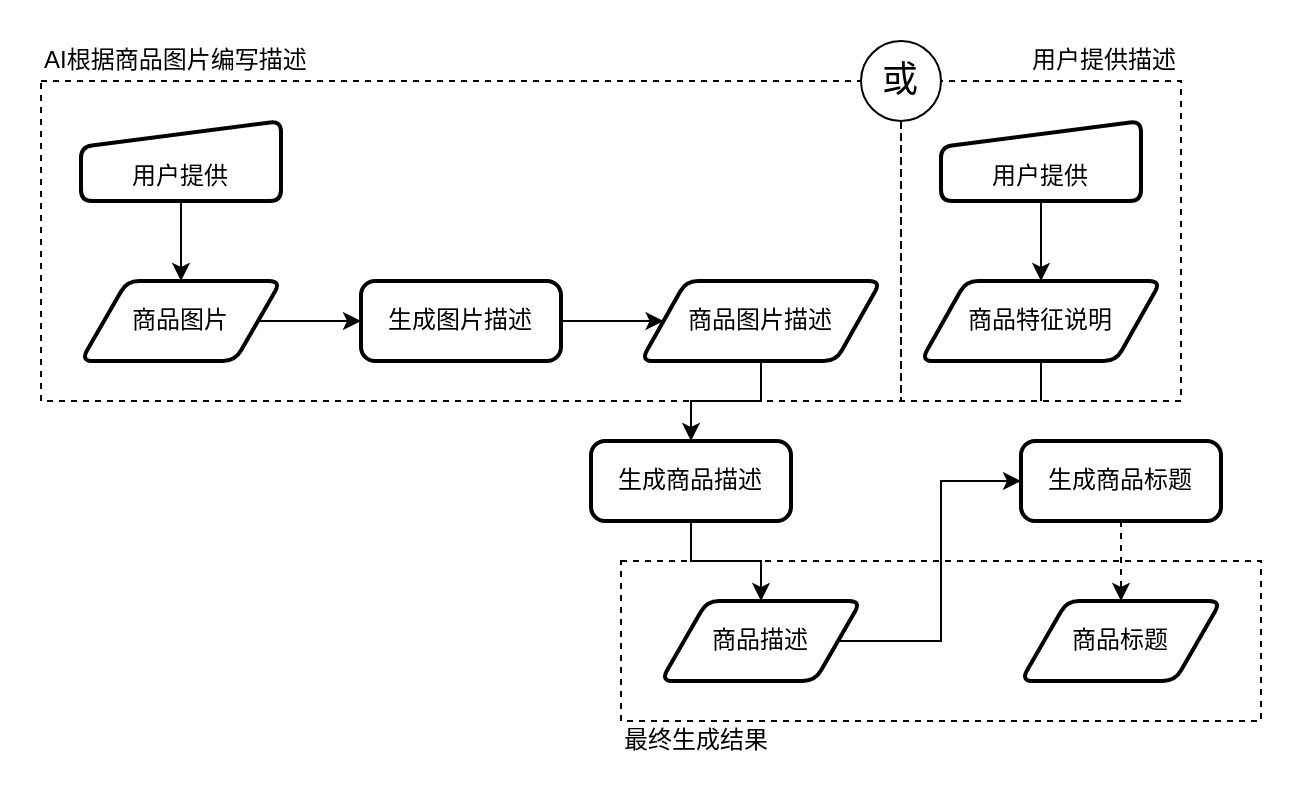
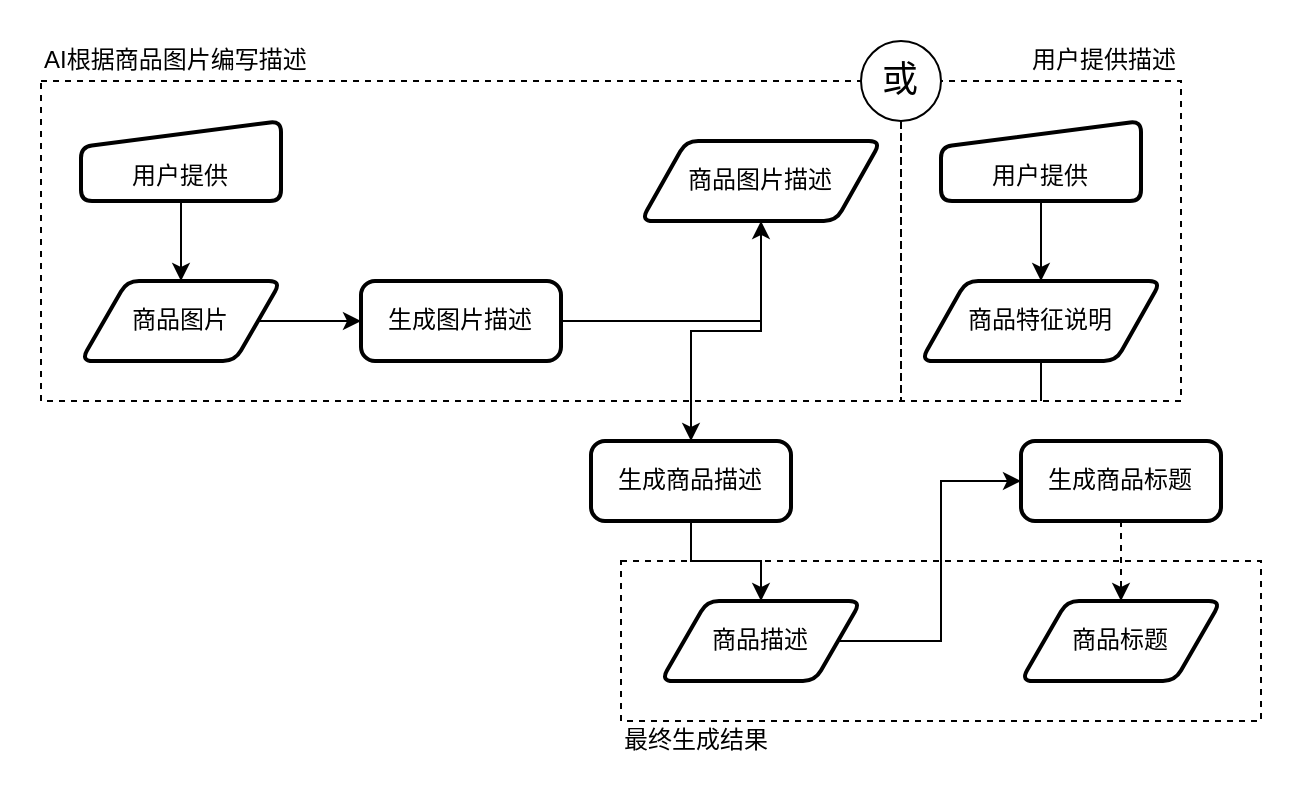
(761, 321) -> (761, 181)
